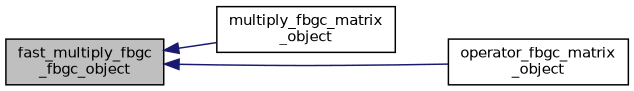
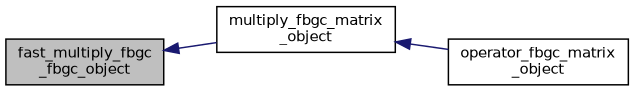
(314, 66) -> (429, 47)
